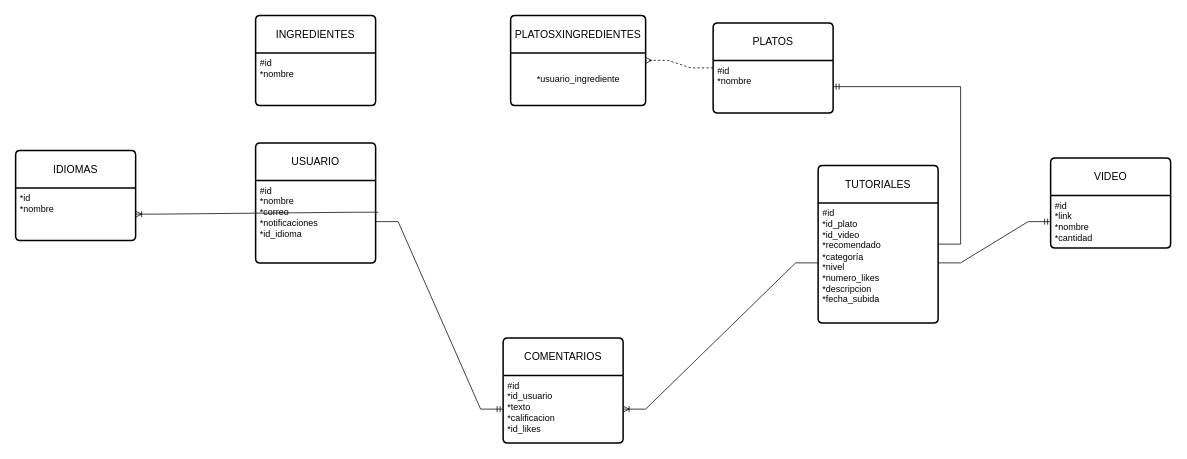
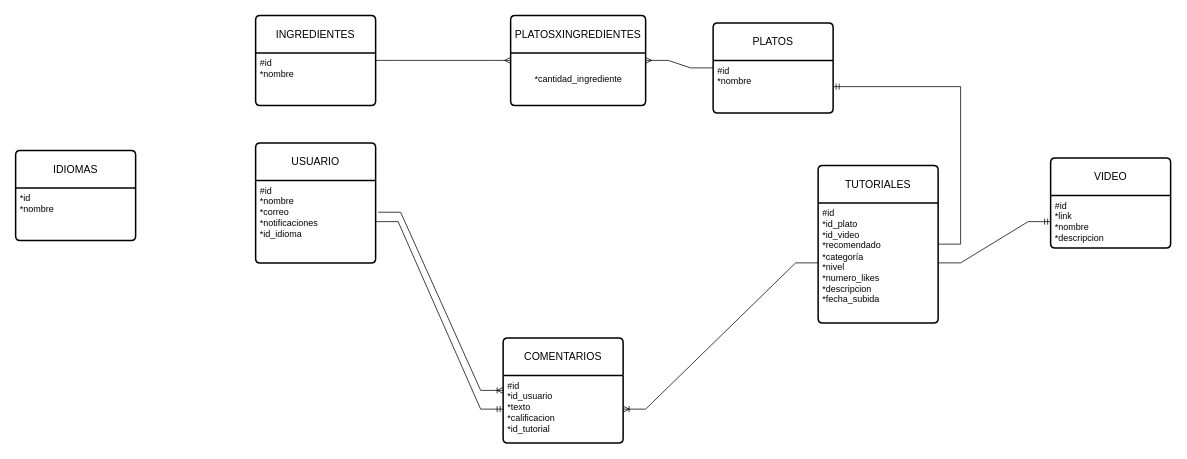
none -> (443, 60)
(679, 64) -> (679, 64)
(578, 79) -> (578, 79)
(331, 212) -> (440, 300)
(1076, 222) -> (1083, 222)
(535, 408) -> (535, 408)
